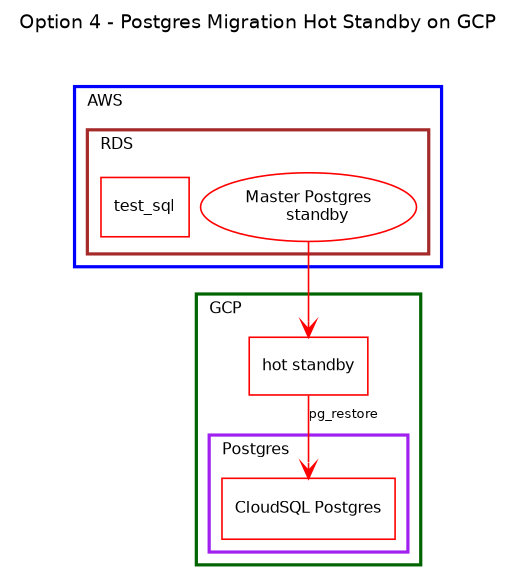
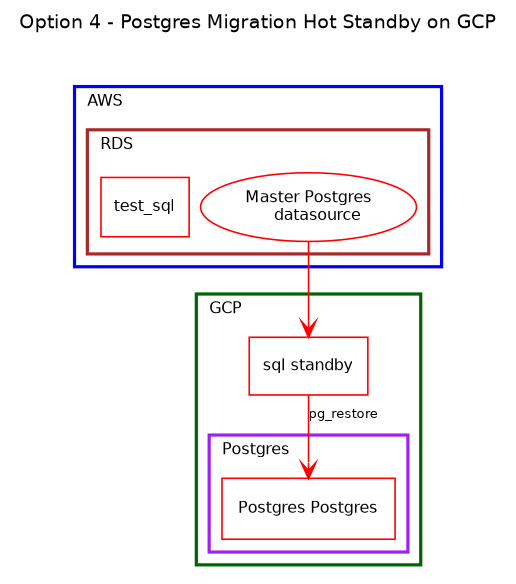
(309, 207) -> (309, 207)
(309, 366) -> (309, 366)
(309, 509) -> (309, 509)
